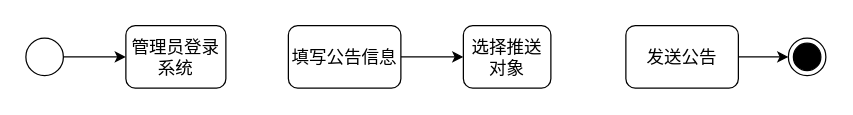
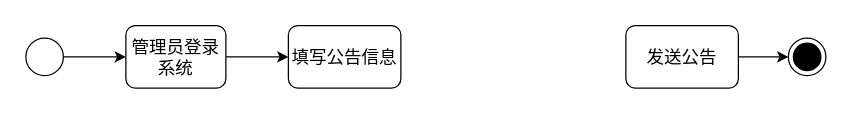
none -> (253, 57)
(428, 57) -> none
(507, 57) -> none
